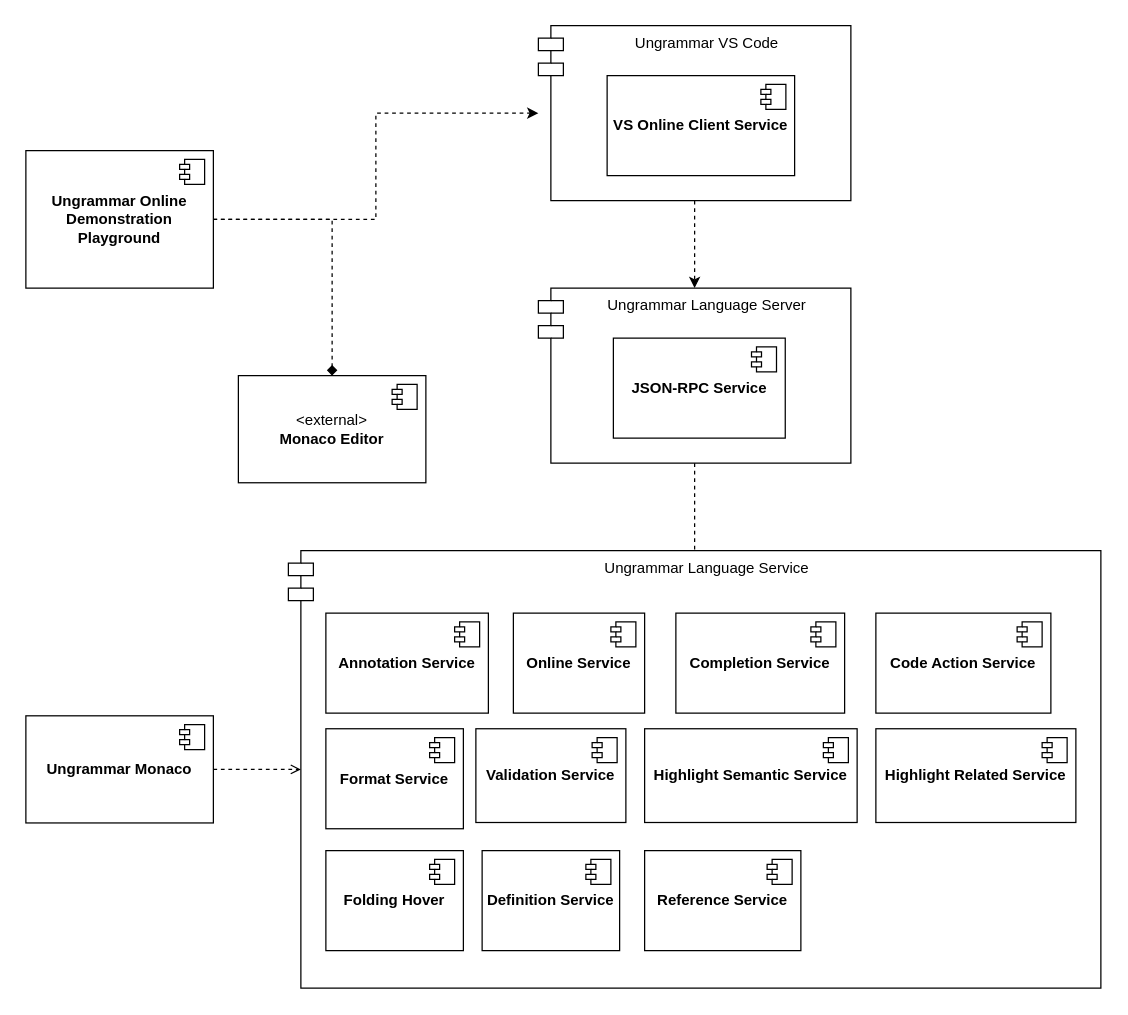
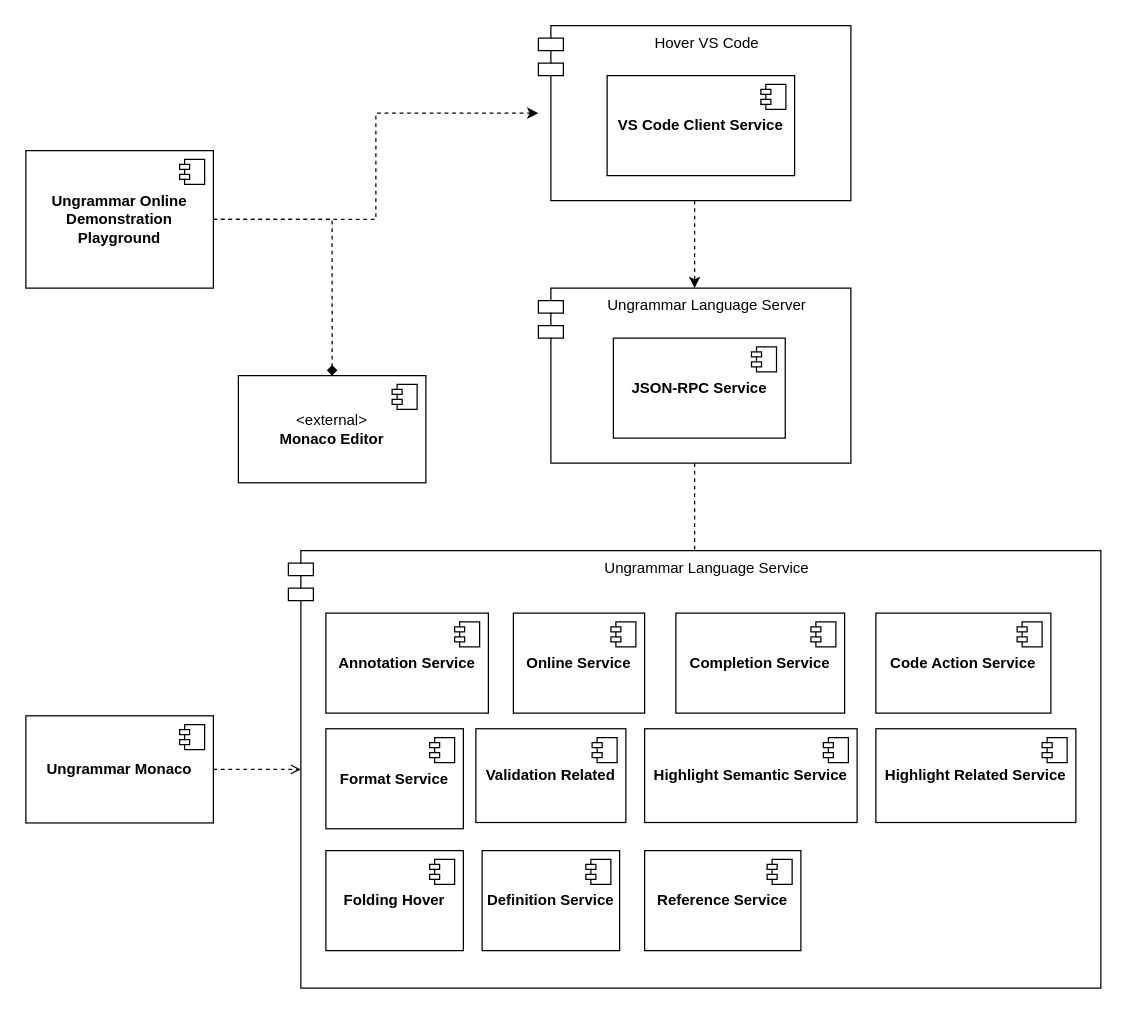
(707, 43) -> (707, 43)
(701, 126) -> (701, 126)
(551, 776) -> (551, 776)
